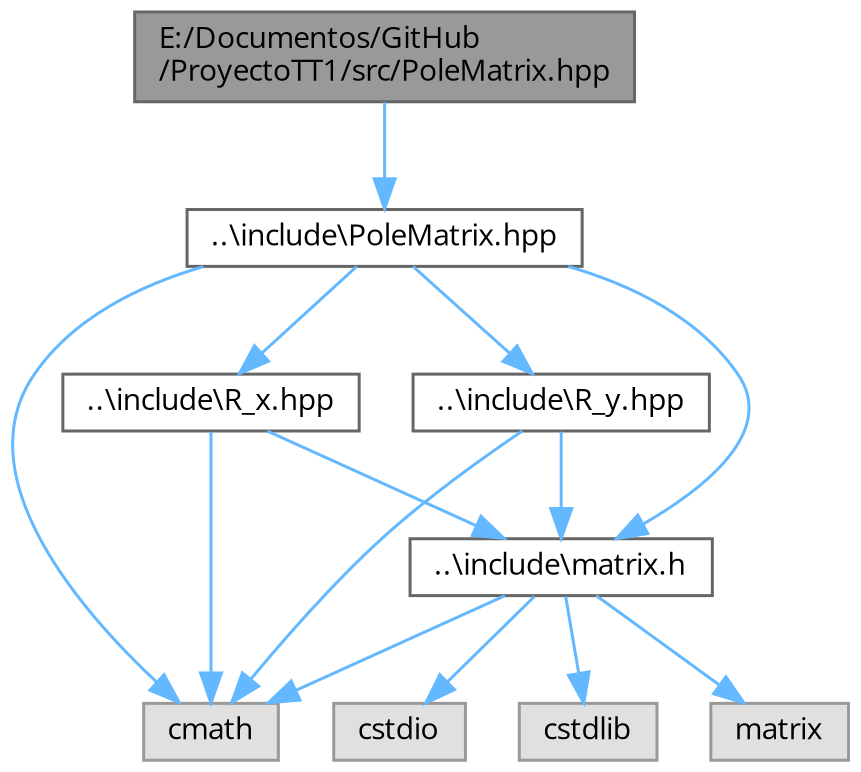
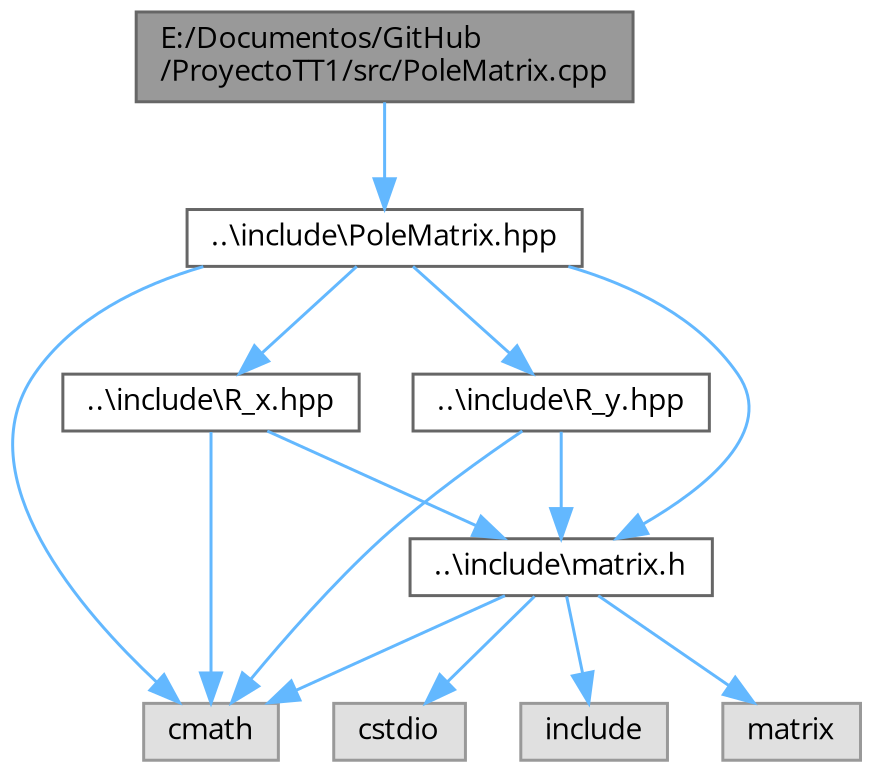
(385, 57) -> (385, 57)
(588, 732) -> (594, 732)
